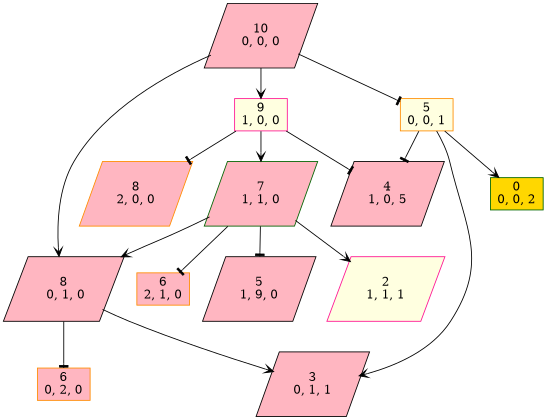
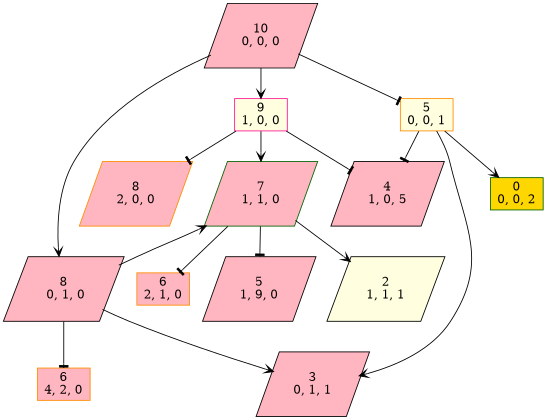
(170, 236) -> (159, 247)
(386, 289) -> (386, 289)
(64, 384) -> (64, 384)
